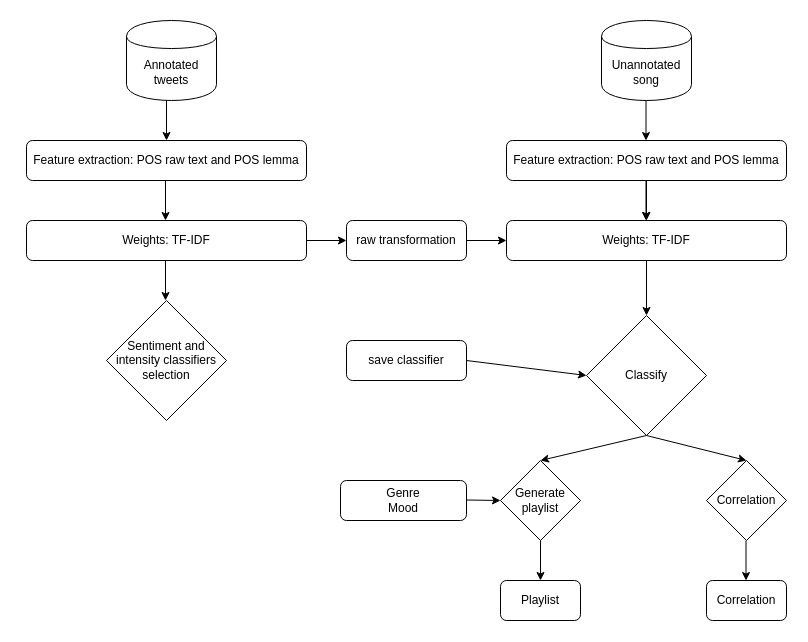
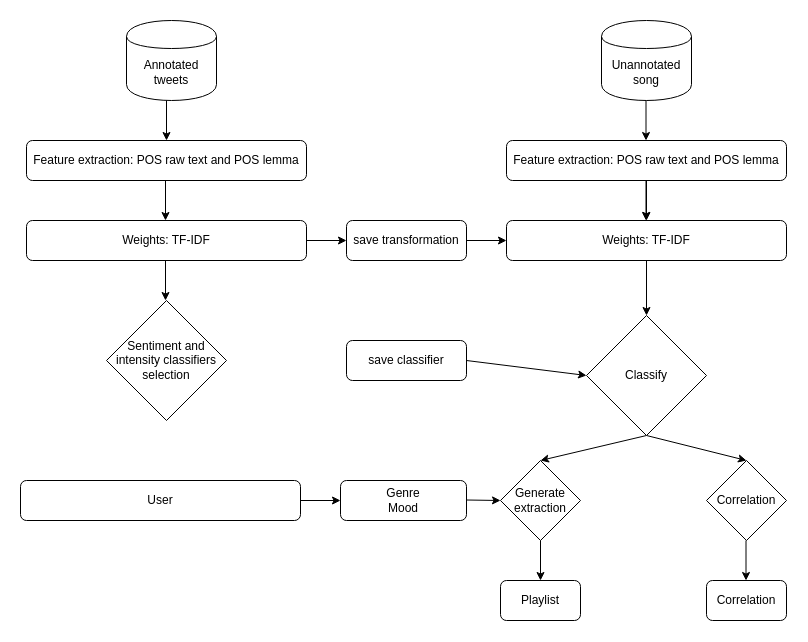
(407, 241) -> (407, 241)
none -> (161, 501)
none -> (317, 501)
(541, 501) -> (541, 501)
